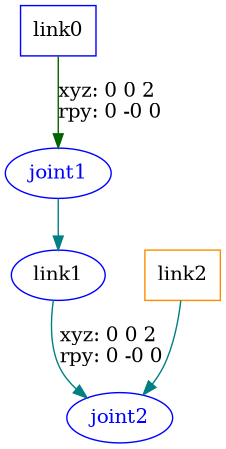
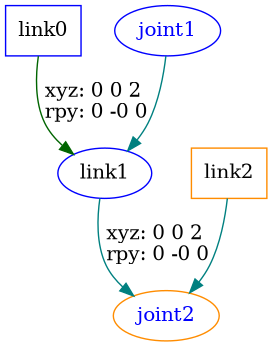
(58, 95) -> (39, 104)
(120, 418) -> (166, 316)
